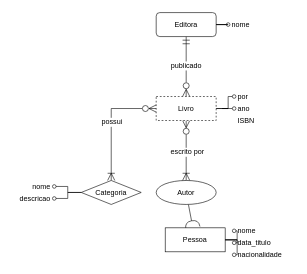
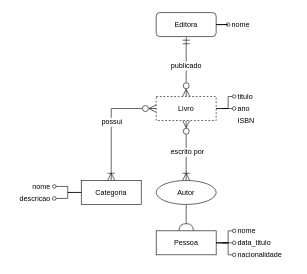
(244, 96) -> (248, 96)
(111, 192) -> (111, 192)
(195, 240) -> (186, 243)
